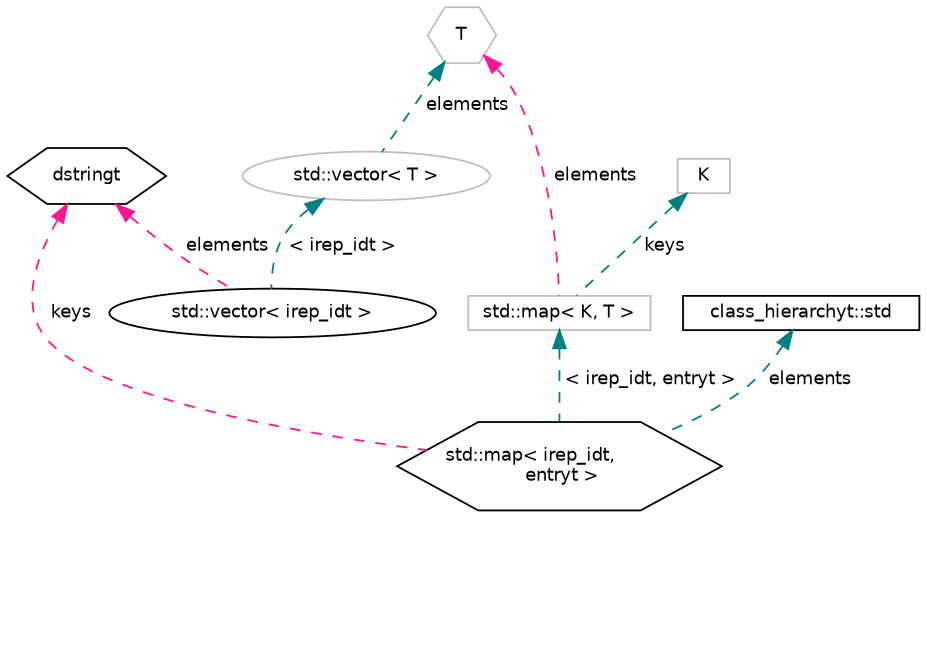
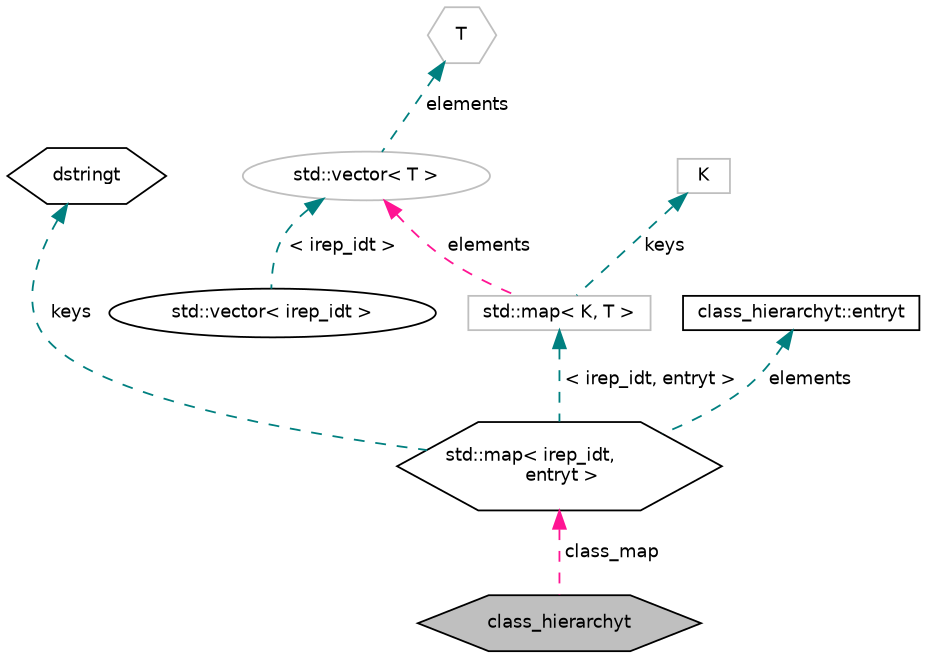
(544, 177) -> (452, 263)
(180, 256) -> none
(801, 313) -> (801, 313)
(168, 399) -> (168, 399)
none -> (559, 623)
